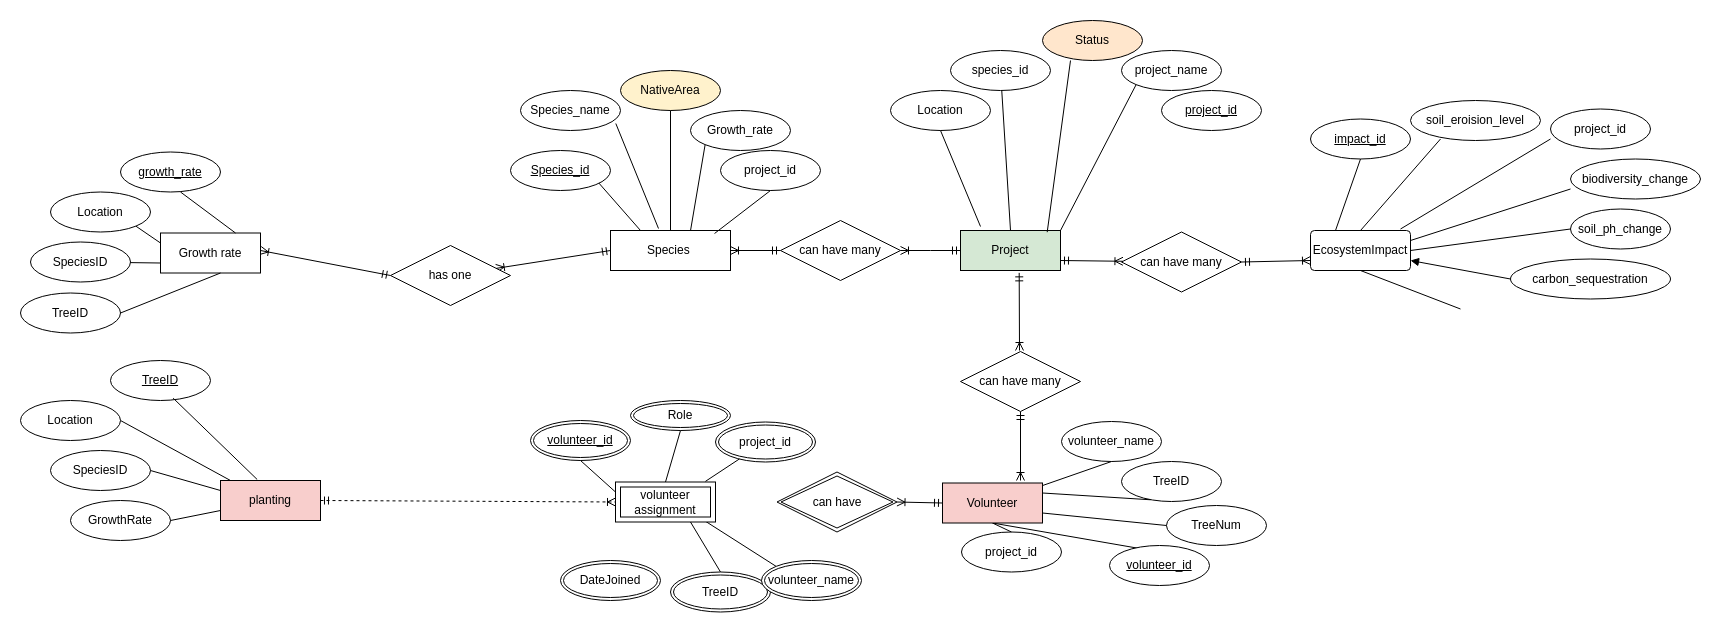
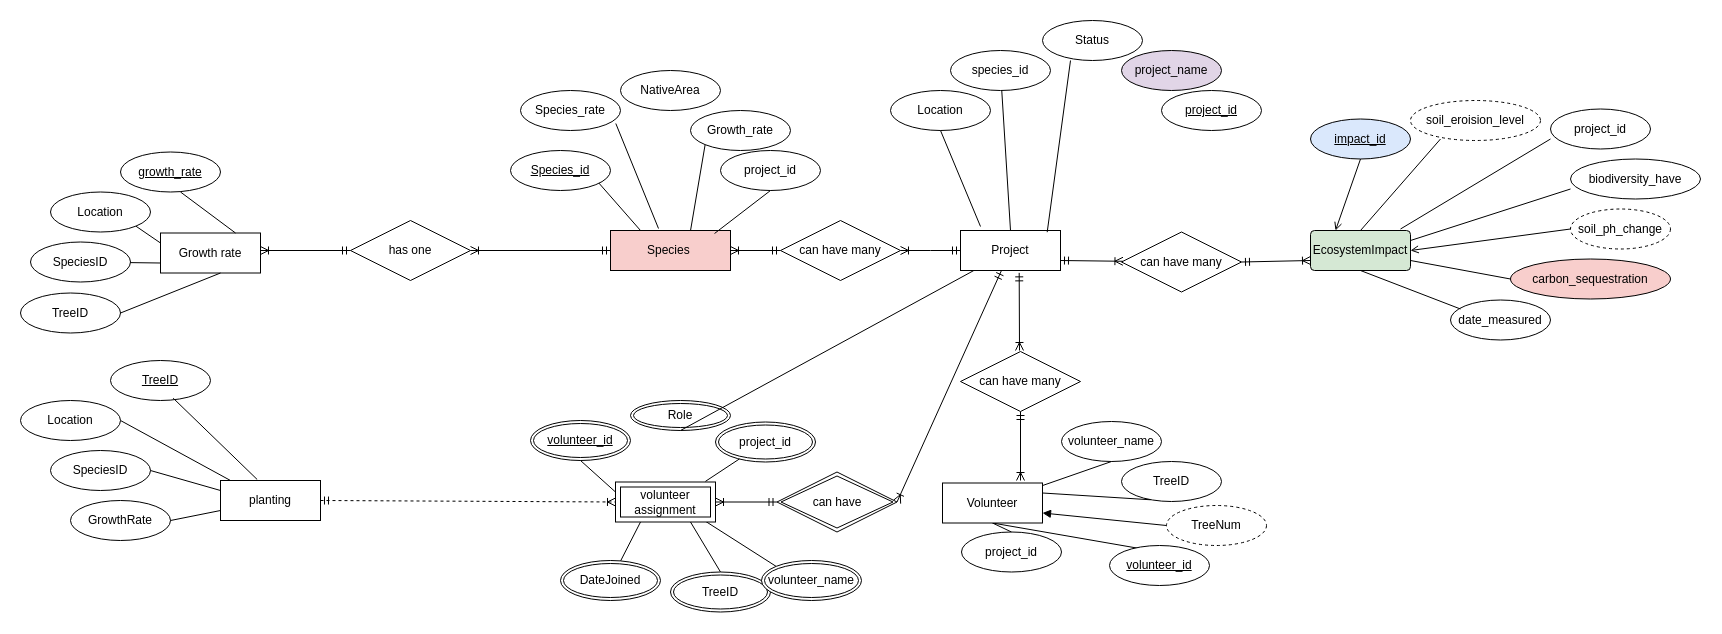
(1093, 41) -> (1093, 41)
(1172, 71) -> (1172, 71)
(671, 91) -> (671, 91)
(571, 111) -> (571, 111)
(1476, 121) -> (1476, 121)
(1361, 139) -> (1361, 139)
(1098, 158) -> none
(671, 171) -> none
(1636, 180) -> (1636, 180)
(1338, 225) -> (1338, 225)
(1621, 229) -> (1621, 229)
(1414, 250) -> (1416, 250)
(671, 251) -> (671, 251)
(1011, 251) -> (1011, 251)
(1361, 251) -> (1361, 251)
(1419, 262) -> (1415, 261)
(451, 276) -> (411, 251)
(1591, 279) -> (1591, 279)
none -> (1501, 320)
(673, 456) -> (827, 351)
(271, 501) -> (271, 501)
none -> (746, 502)
(919, 502) -> (949, 387)
(993, 503) -> (993, 503)
(1048, 514) -> (1052, 514)
(1217, 526) -> (1217, 526)
none -> (631, 541)
